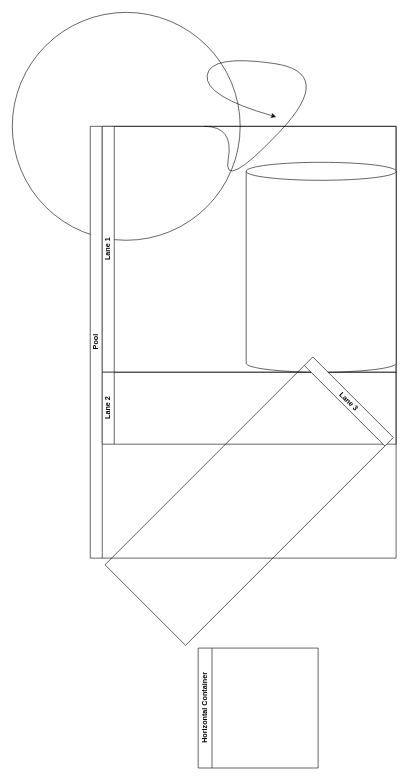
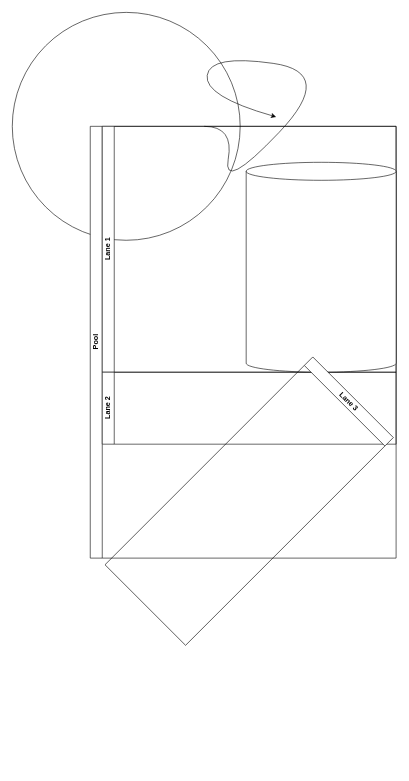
(258, 708) -> none
